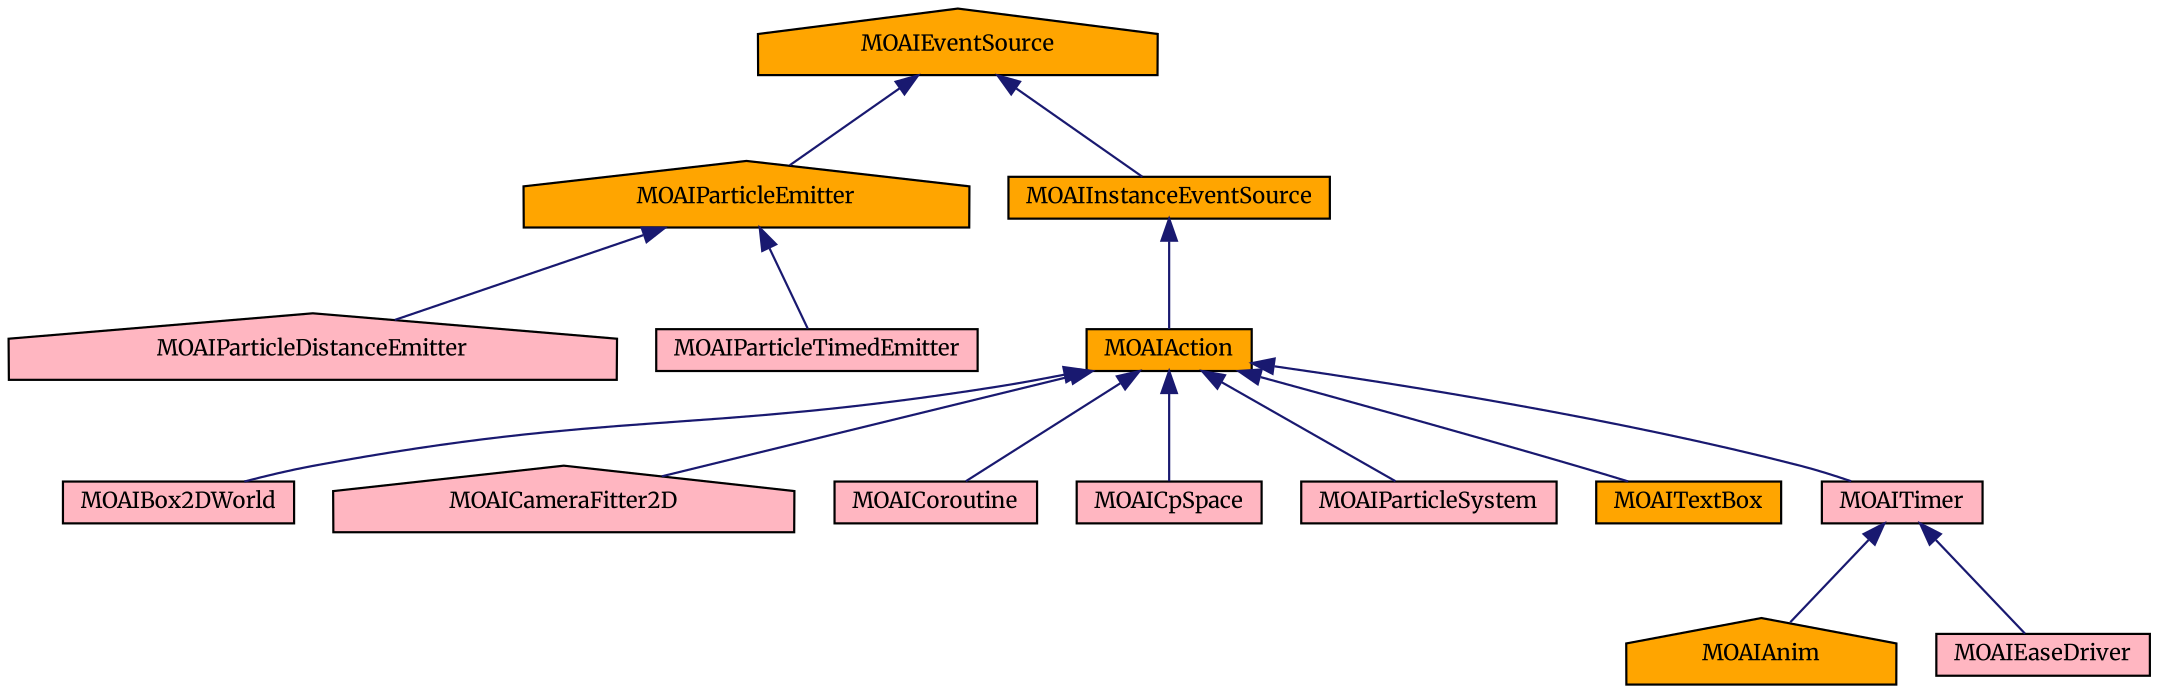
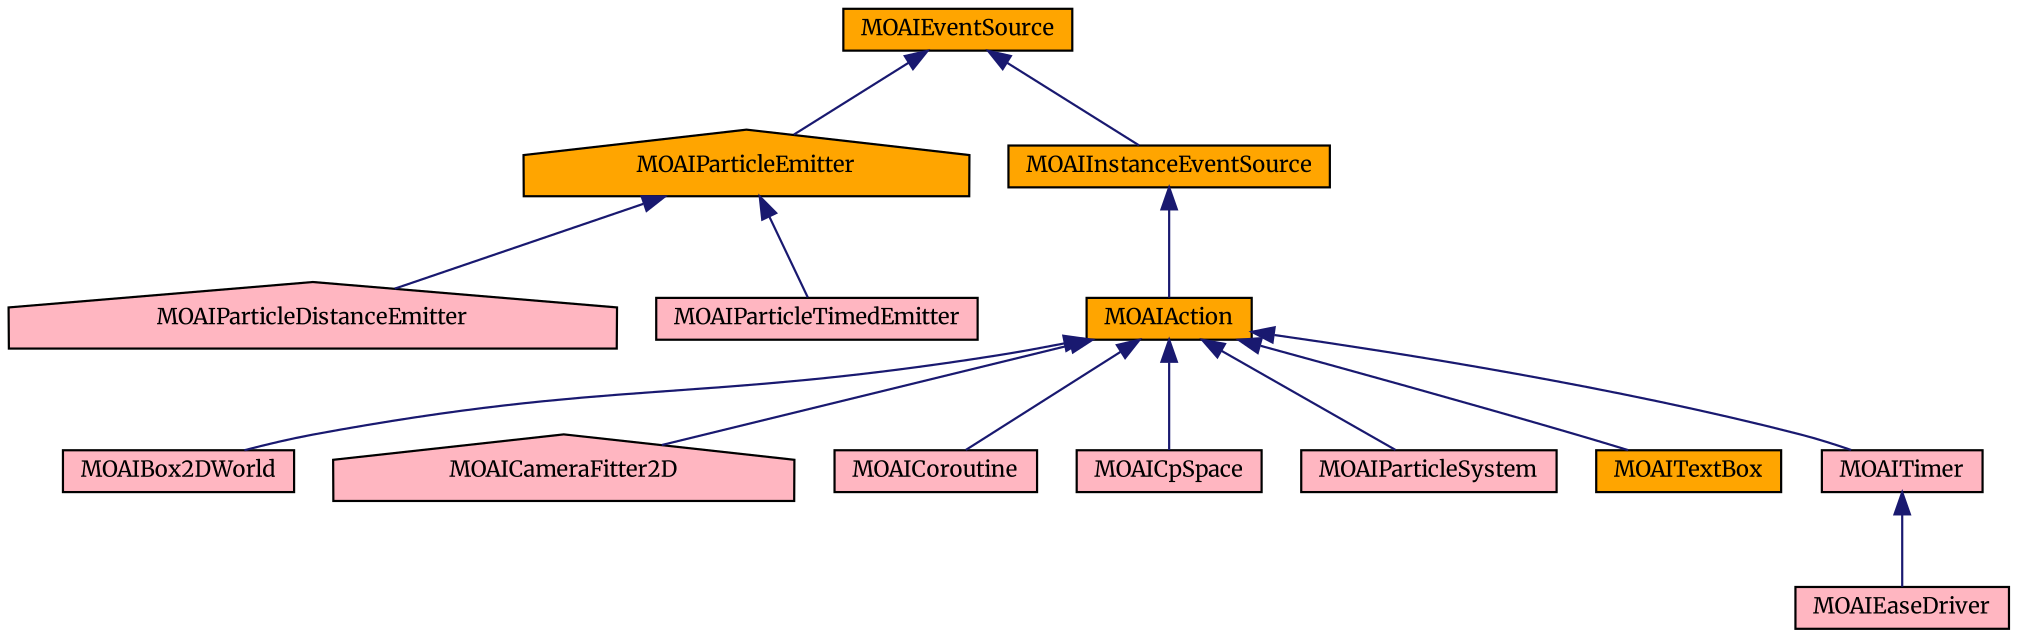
(958, 45) -> (958, 30)
(1761, 655) -> none
